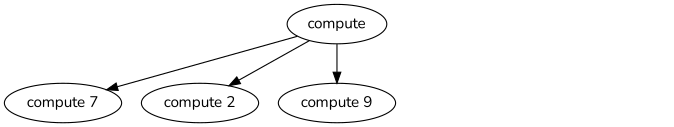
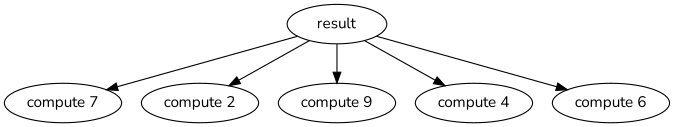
(337, 24) -> (337, 24)
none -> (474, 103)
none -> (611, 103)
